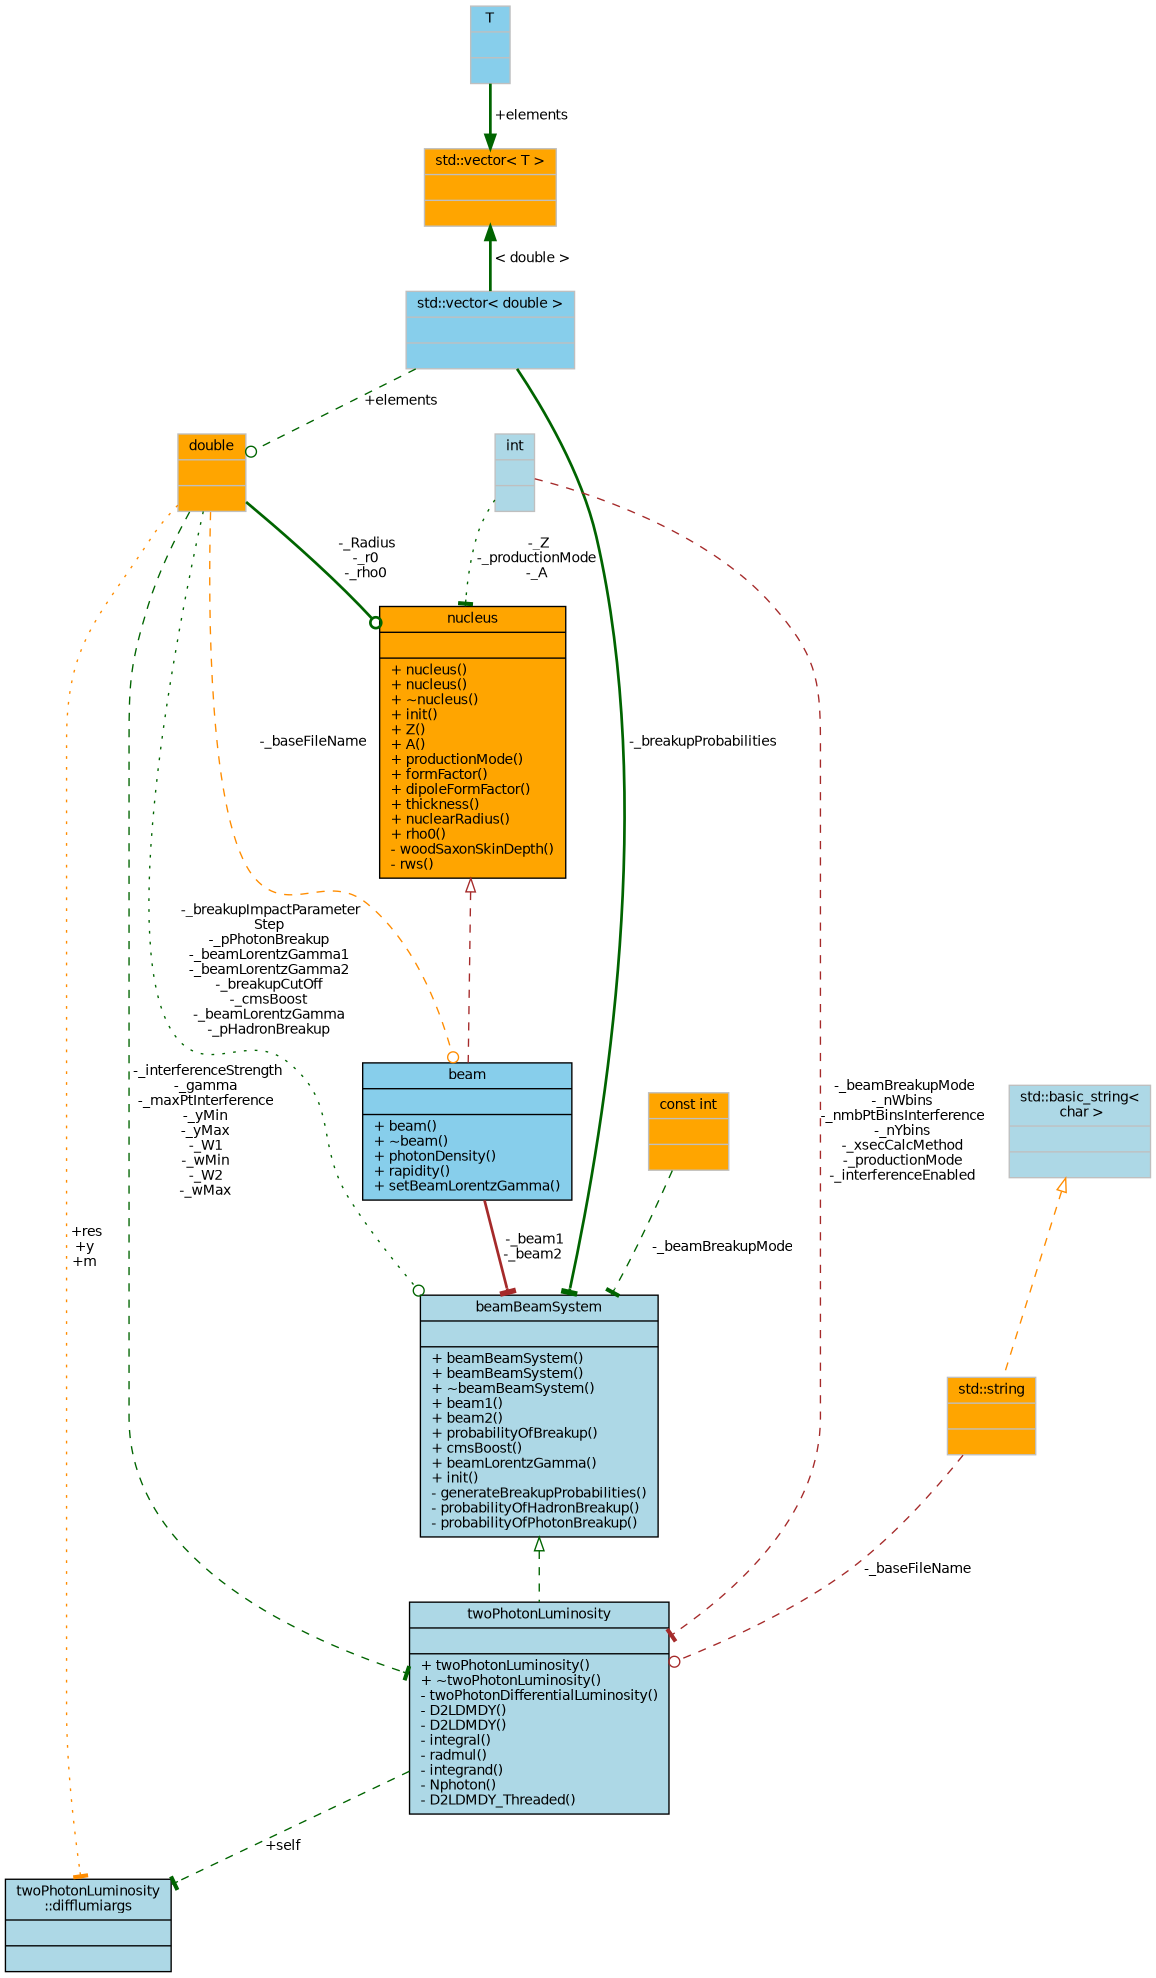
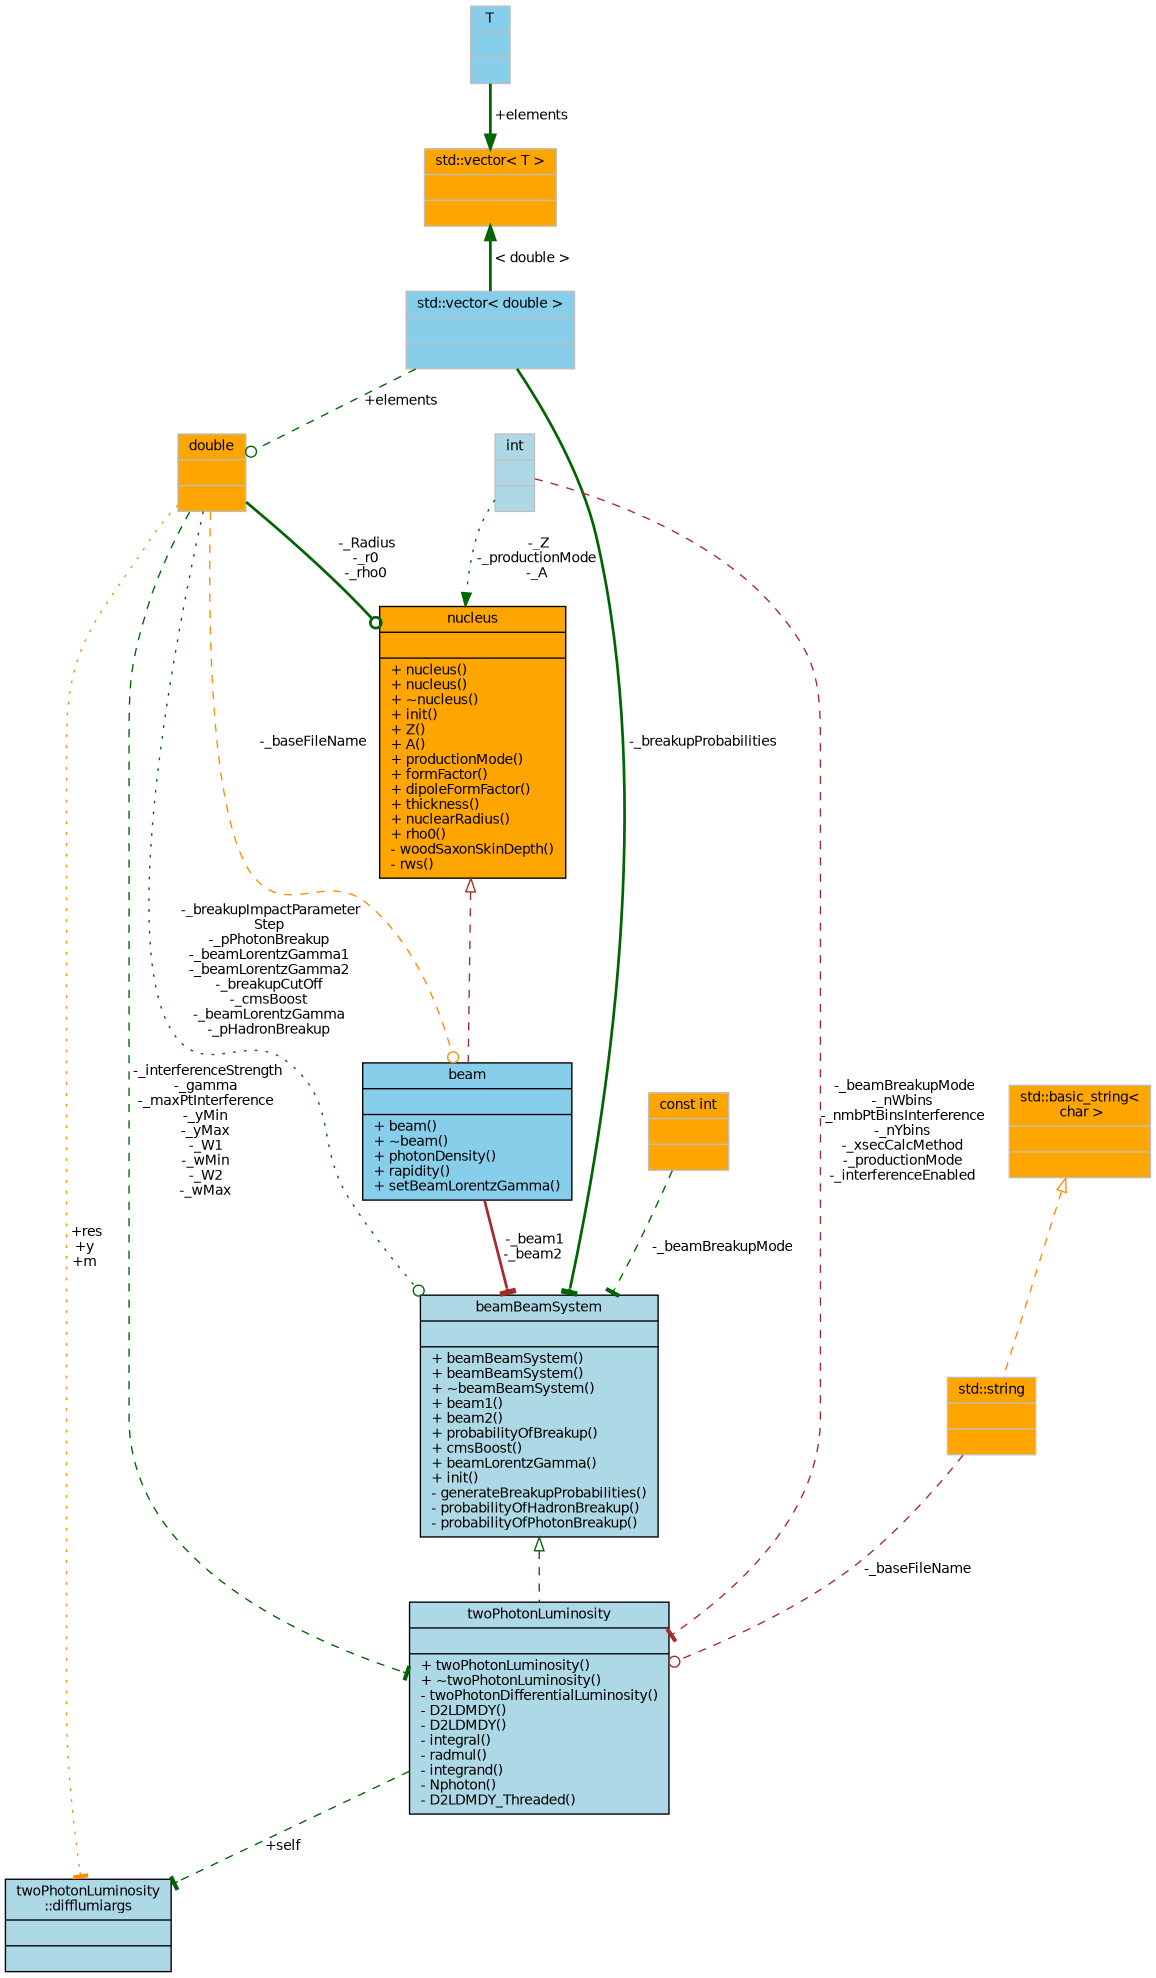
(474, 548) -> (475, 544)
(1080, 1131) -> (1080, 1131)
